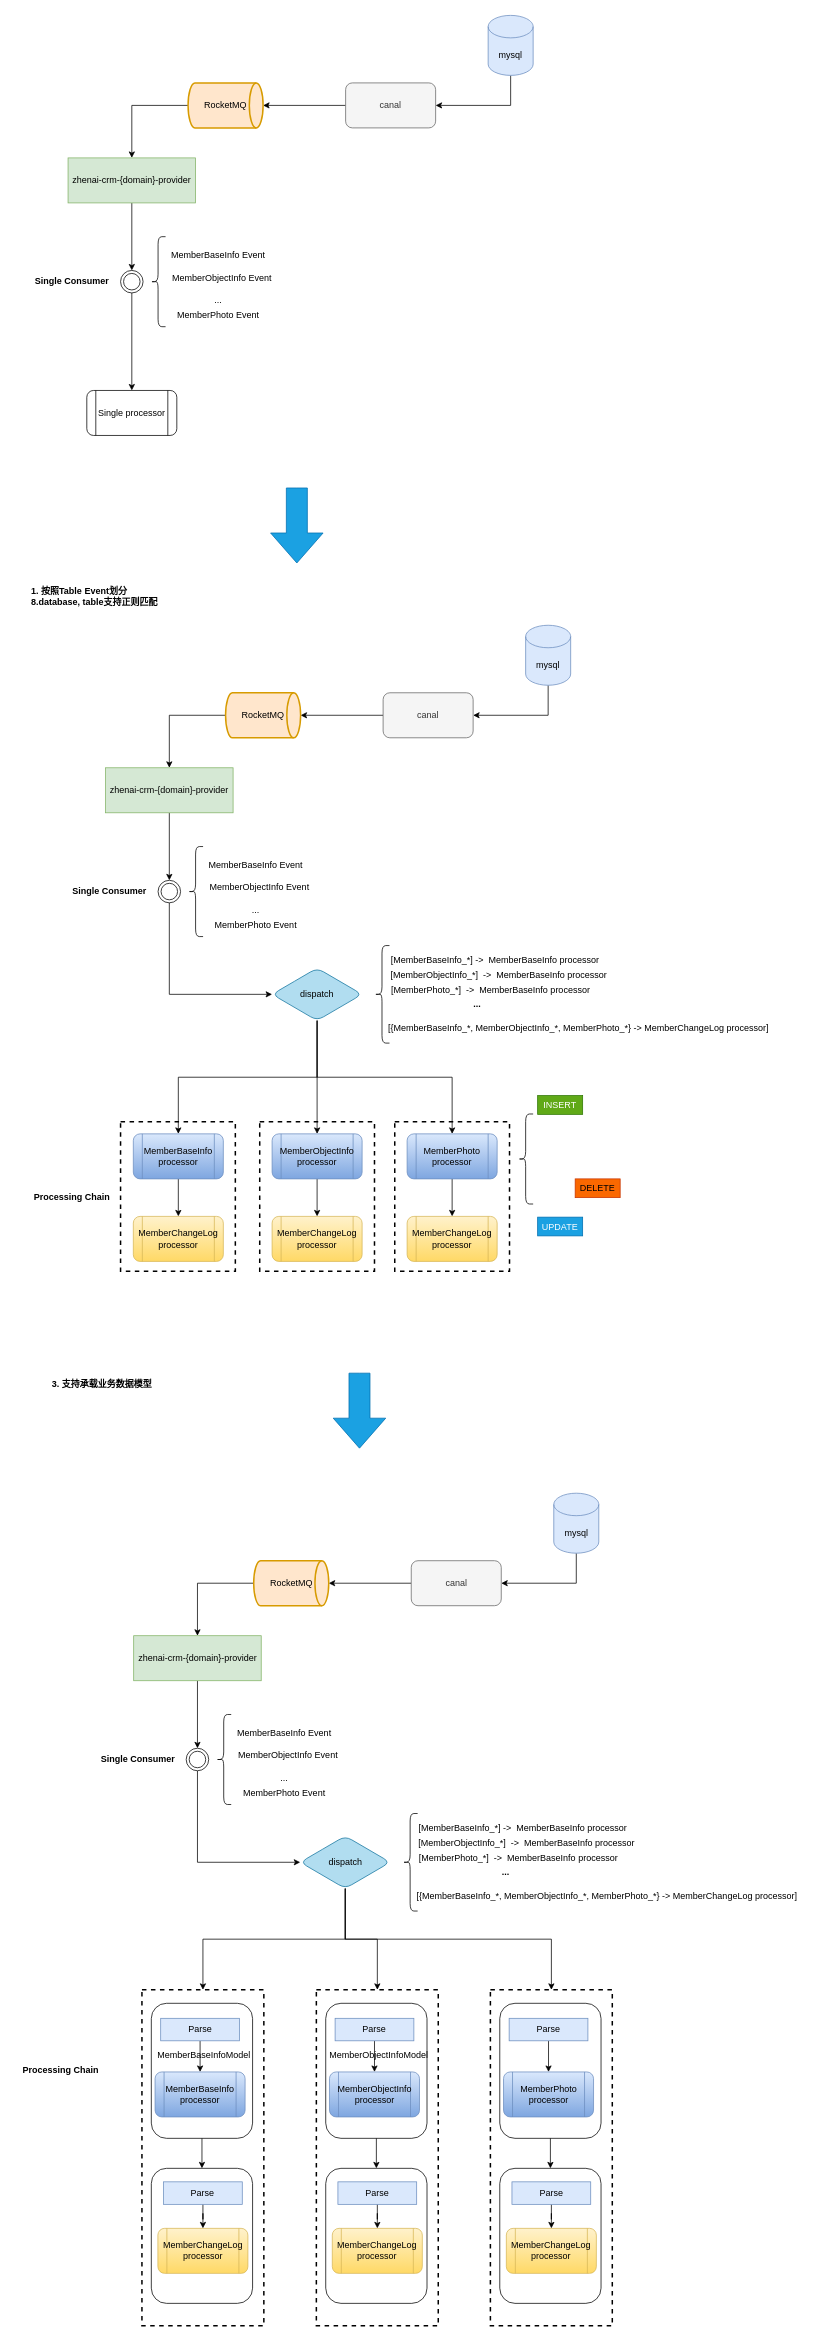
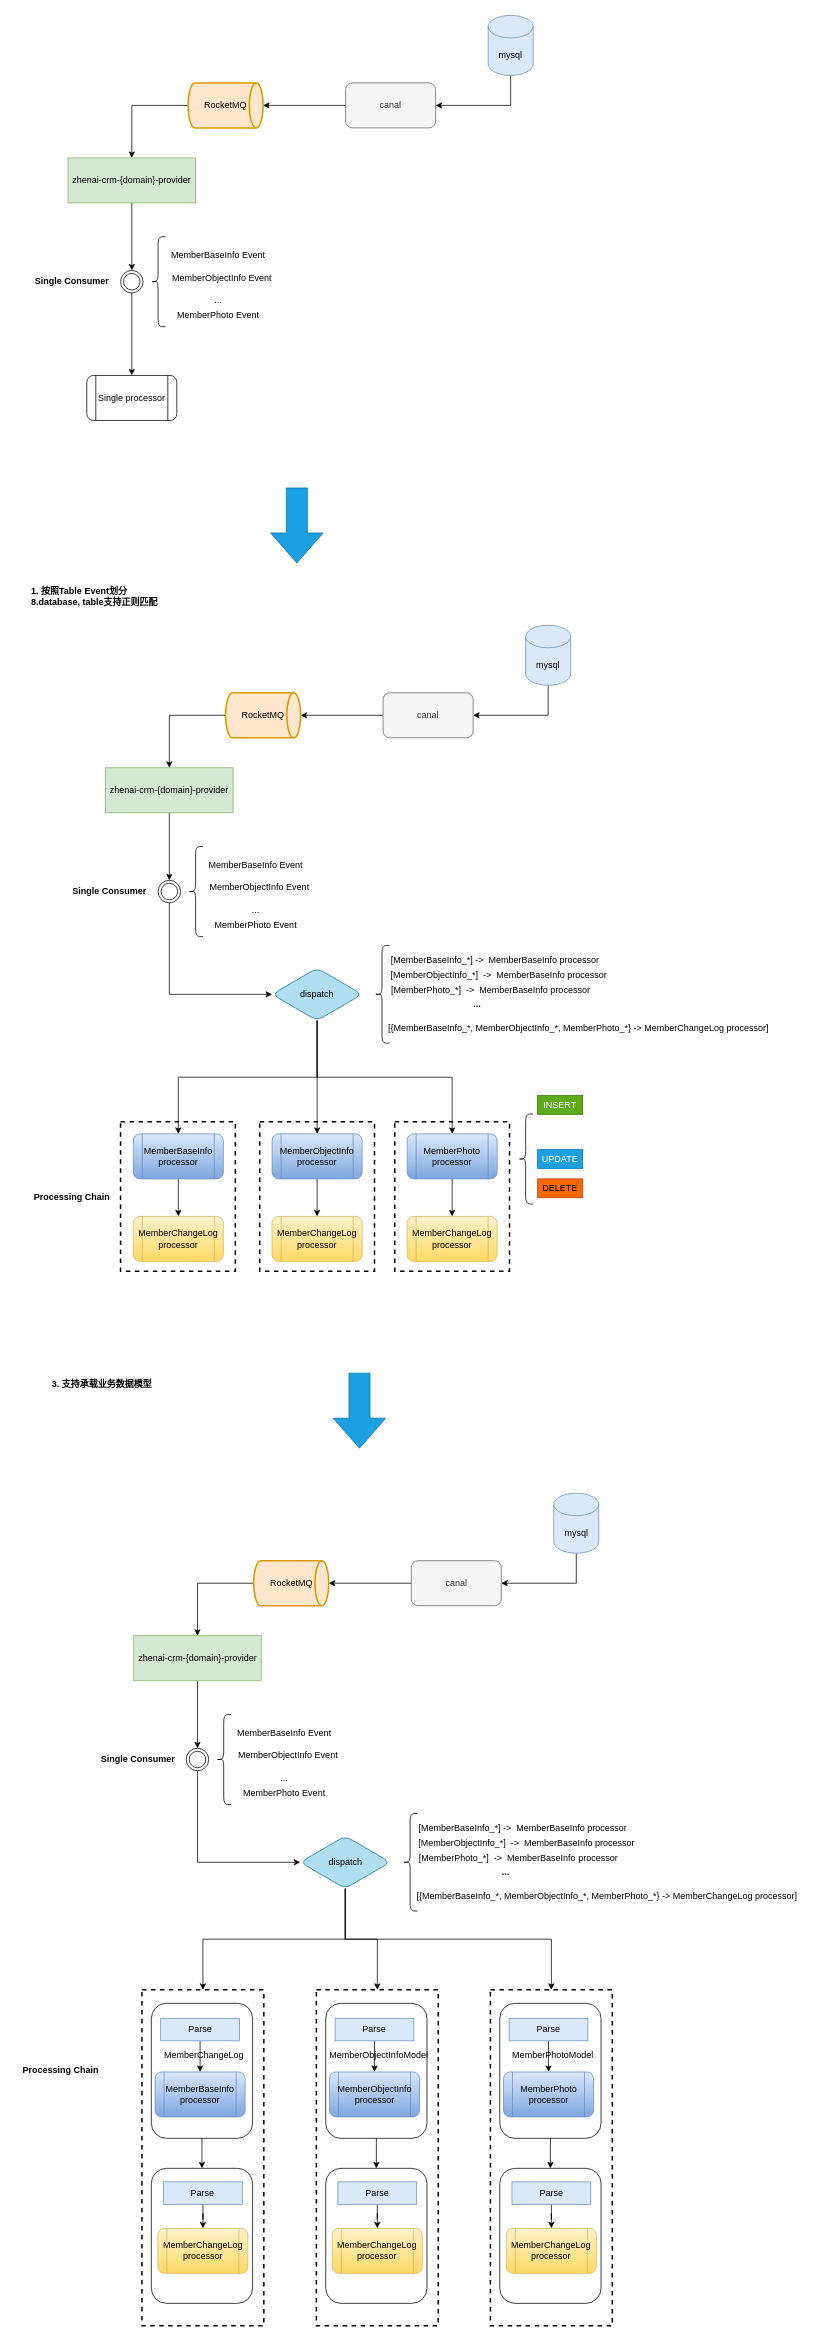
(132, 413) -> (132, 398)
(597, 1188) -> (560, 1188)
(560, 1226) -> (560, 1159)
(204, 2055) -> (204, 2055)
none -> (552, 2055)
